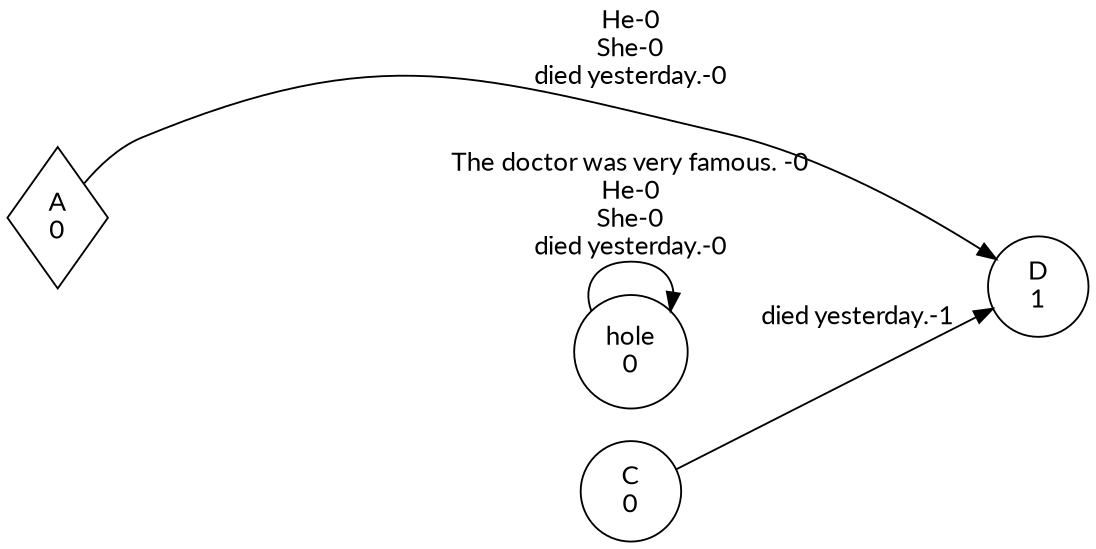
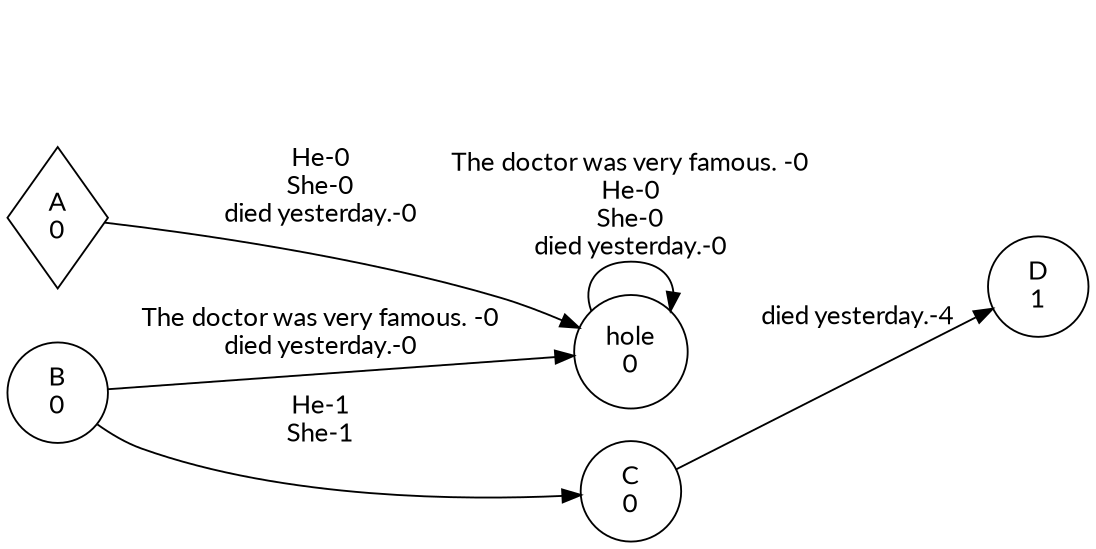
(535, 90) -> (336, 258)
(858, 317) -> (858, 317)
none -> (58, 393)
